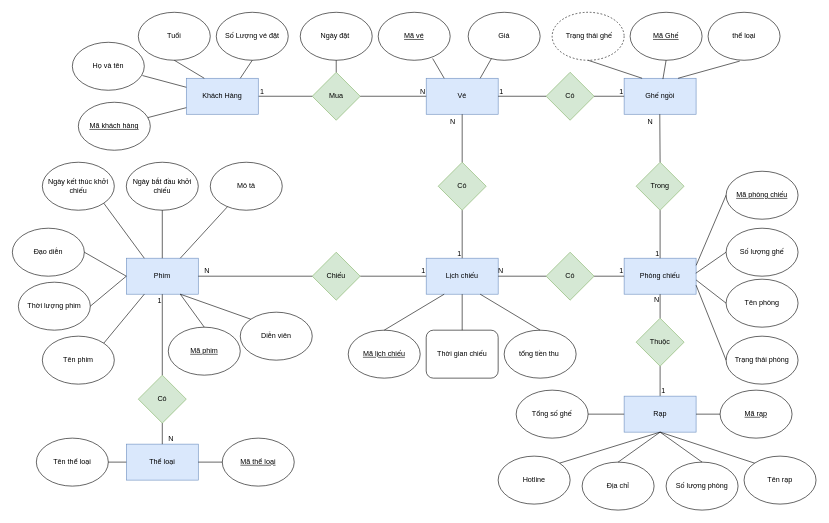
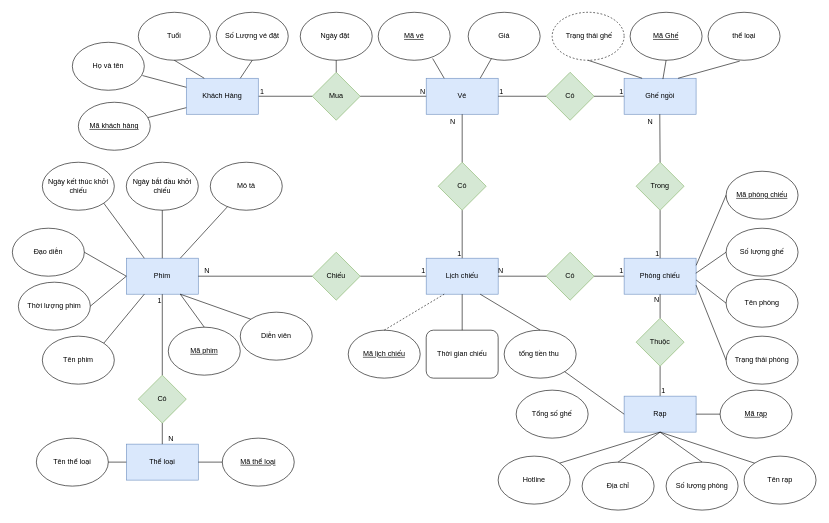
(414, 313) -> (414, 313)
(606, 414) -> (595, 393)
